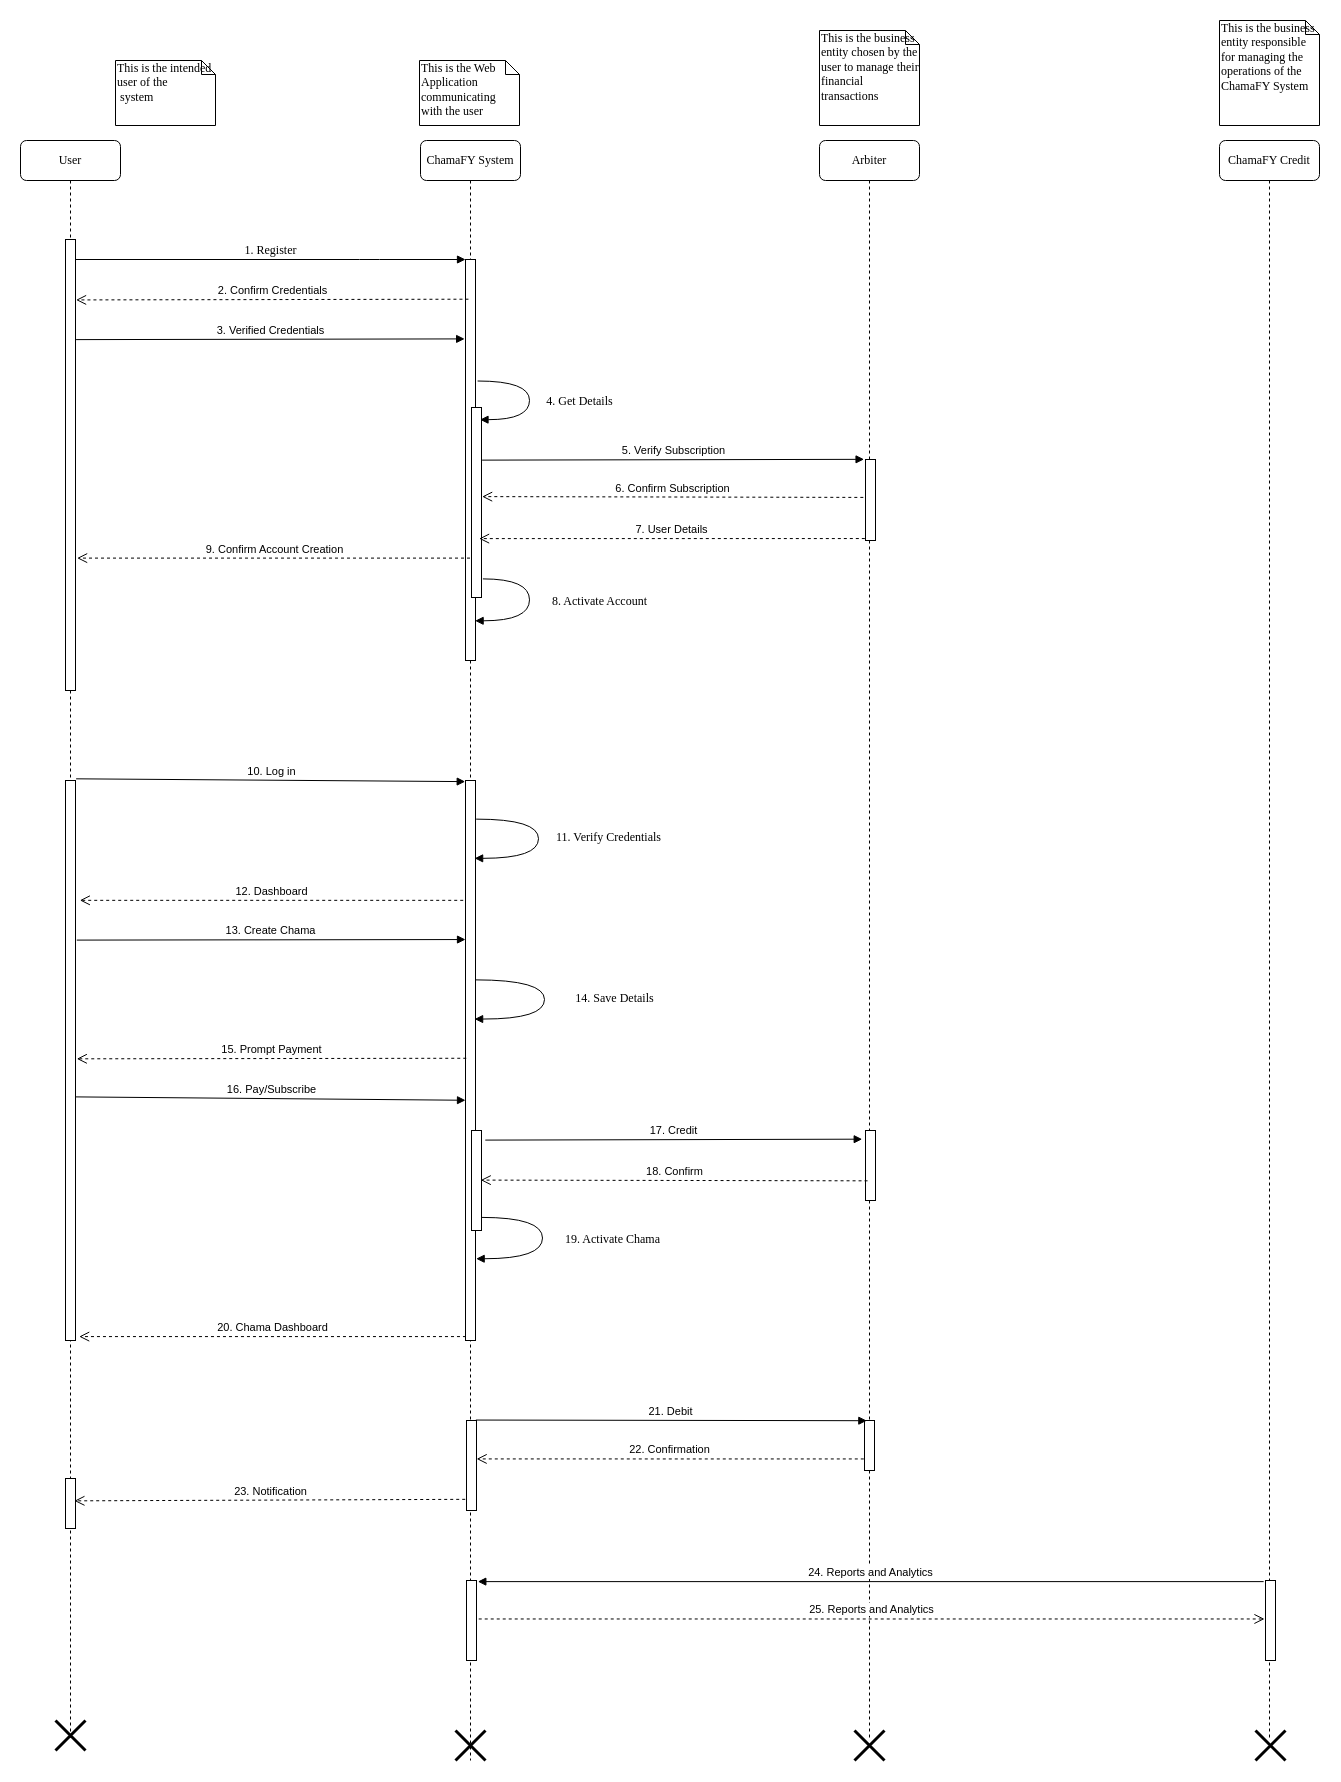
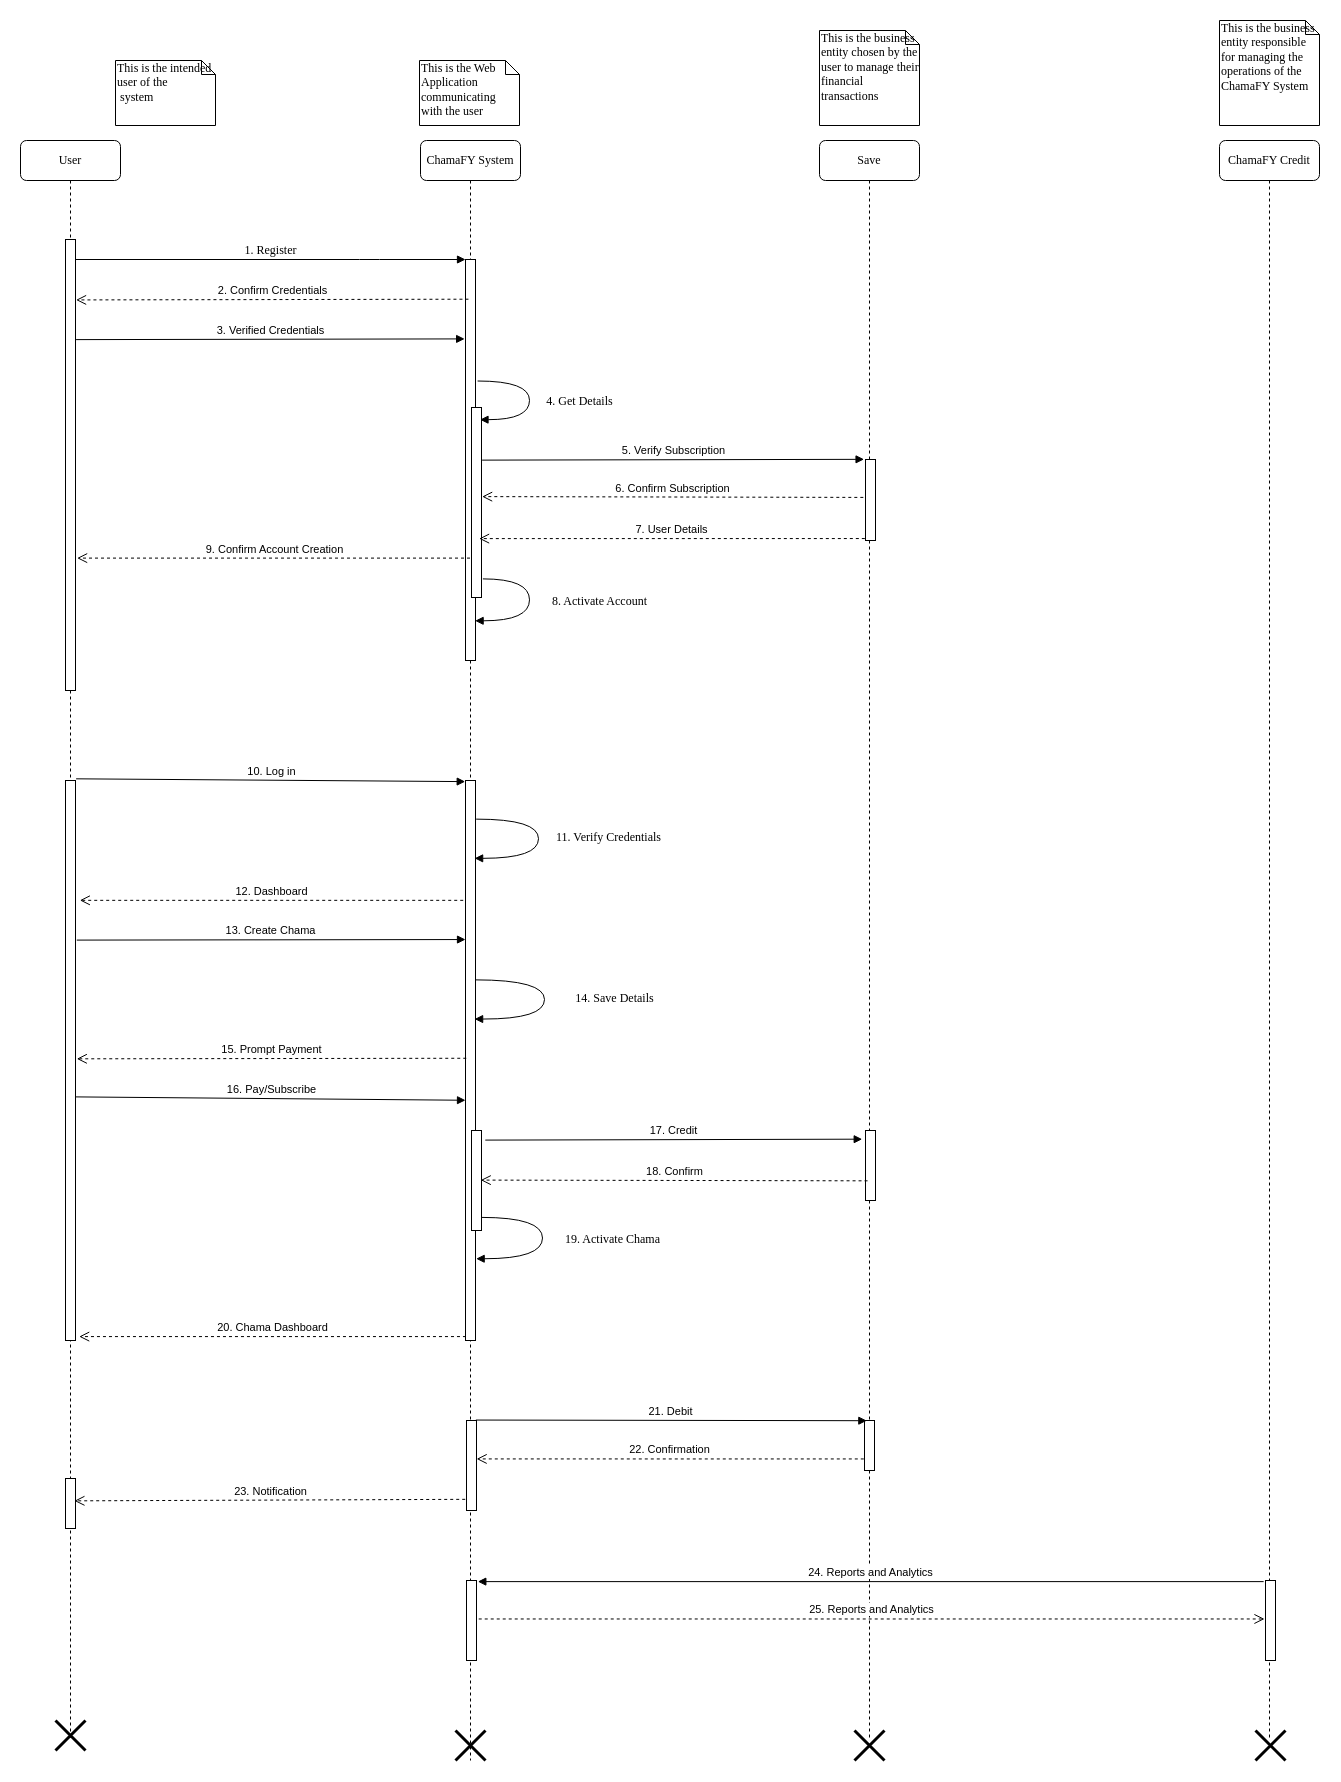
(870, 161) -> (870, 161)
